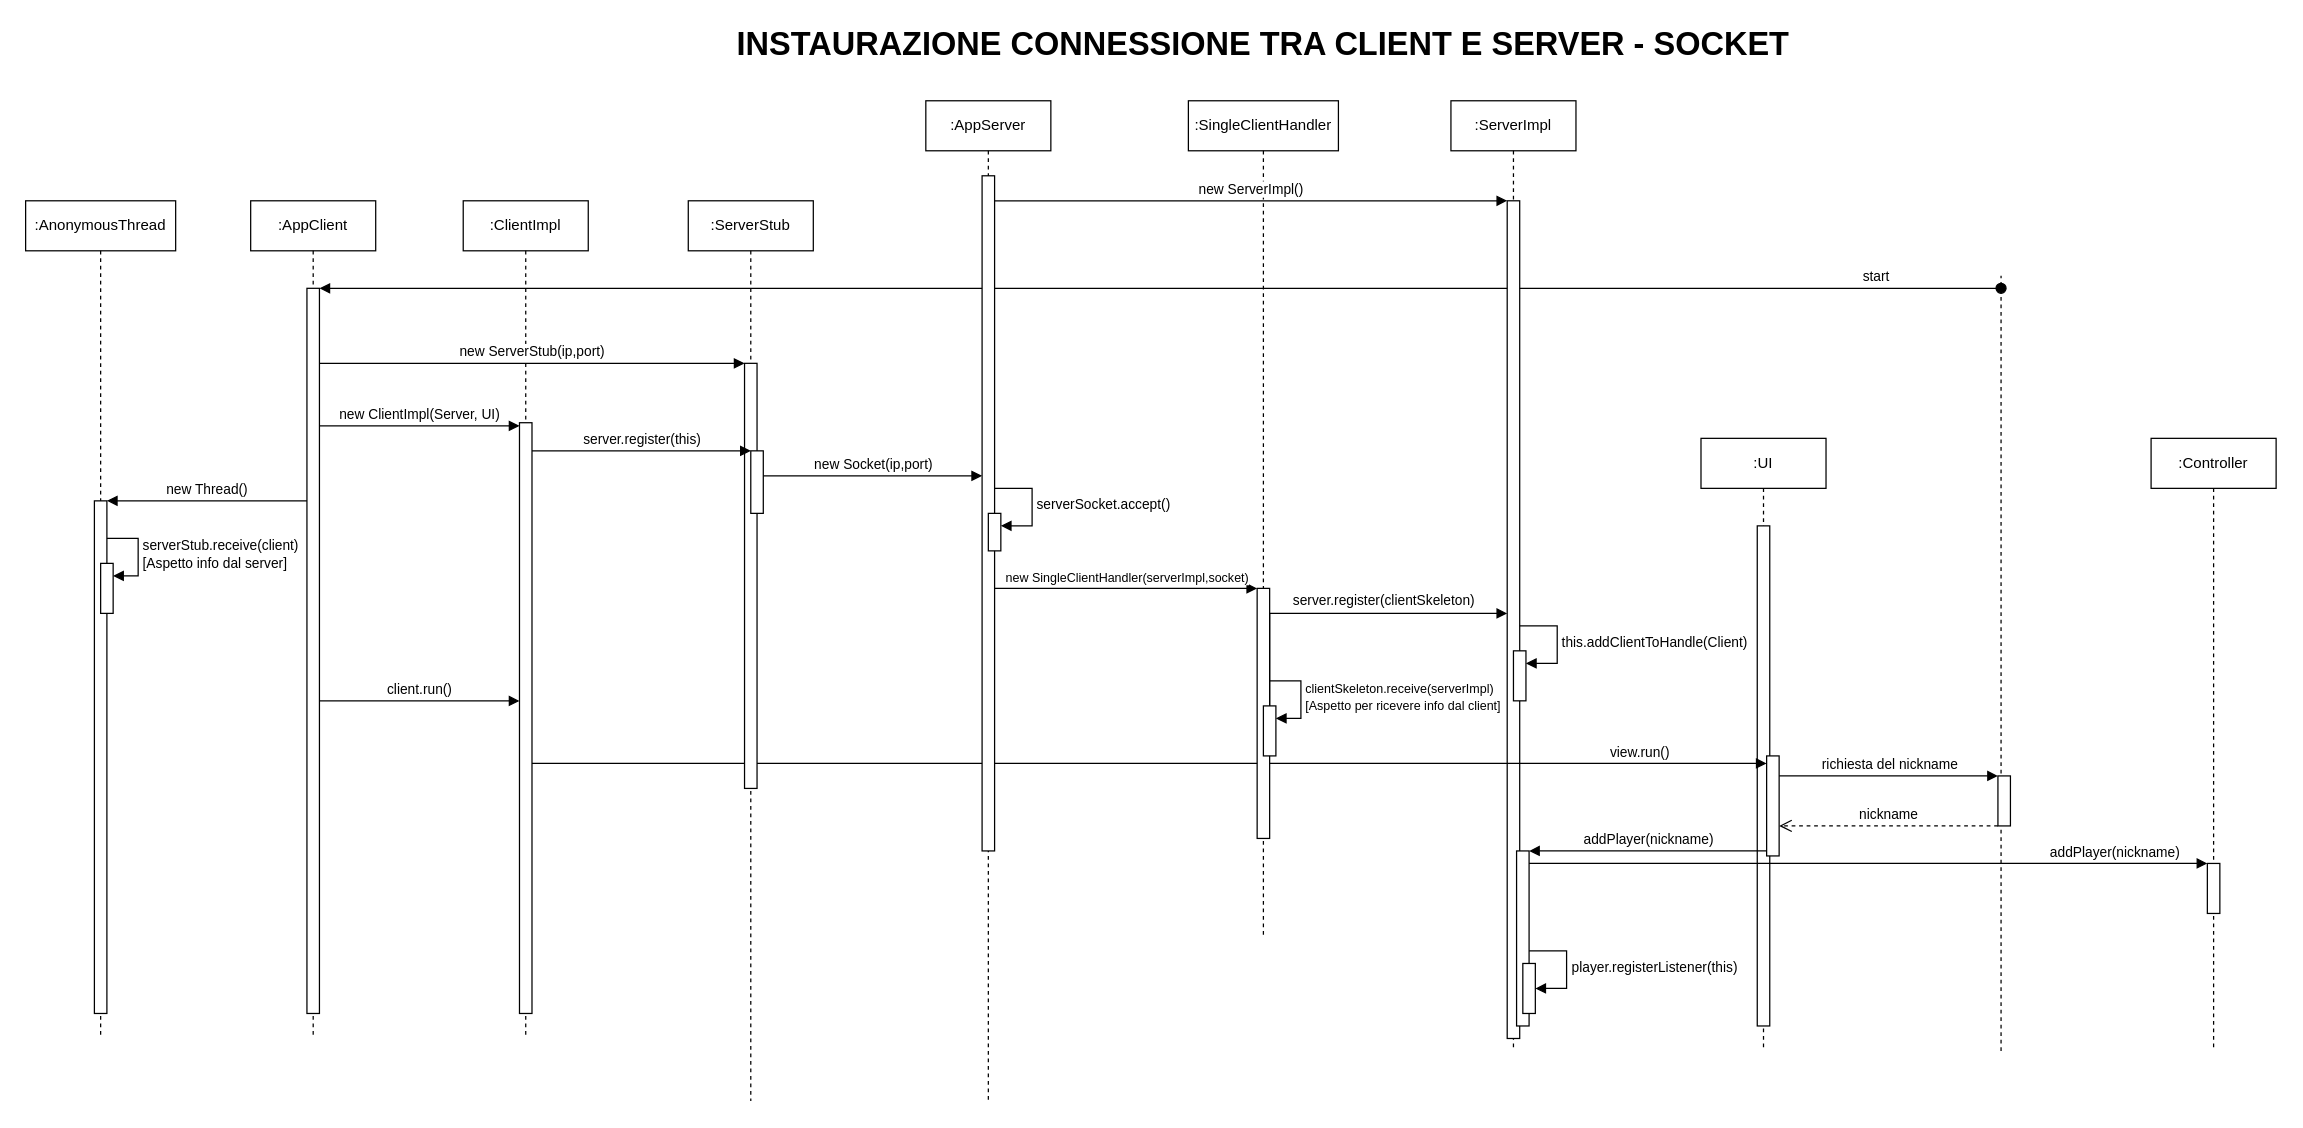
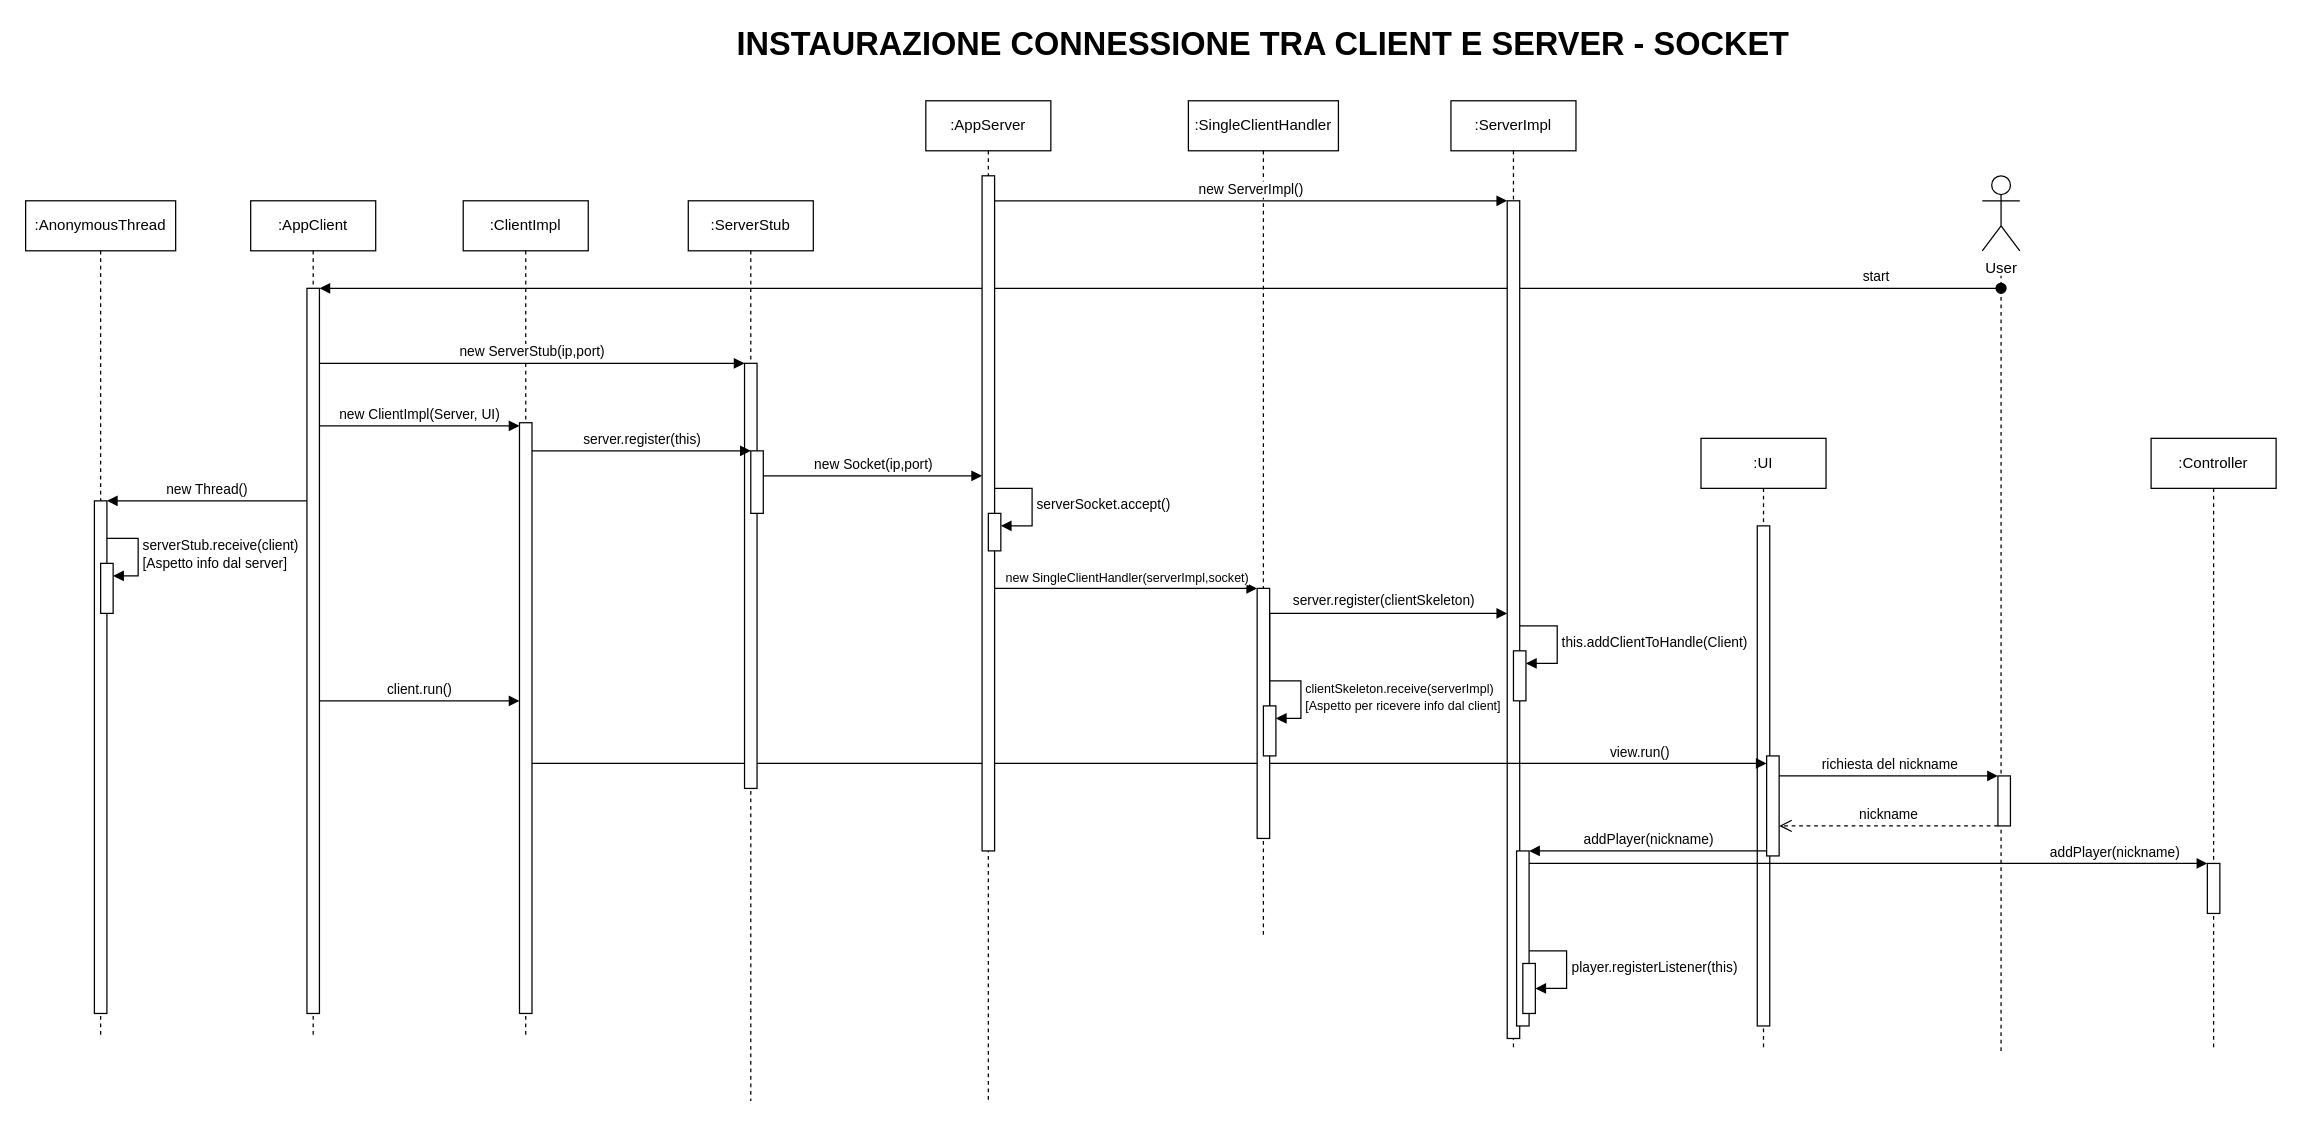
none -> (2001, 213)
